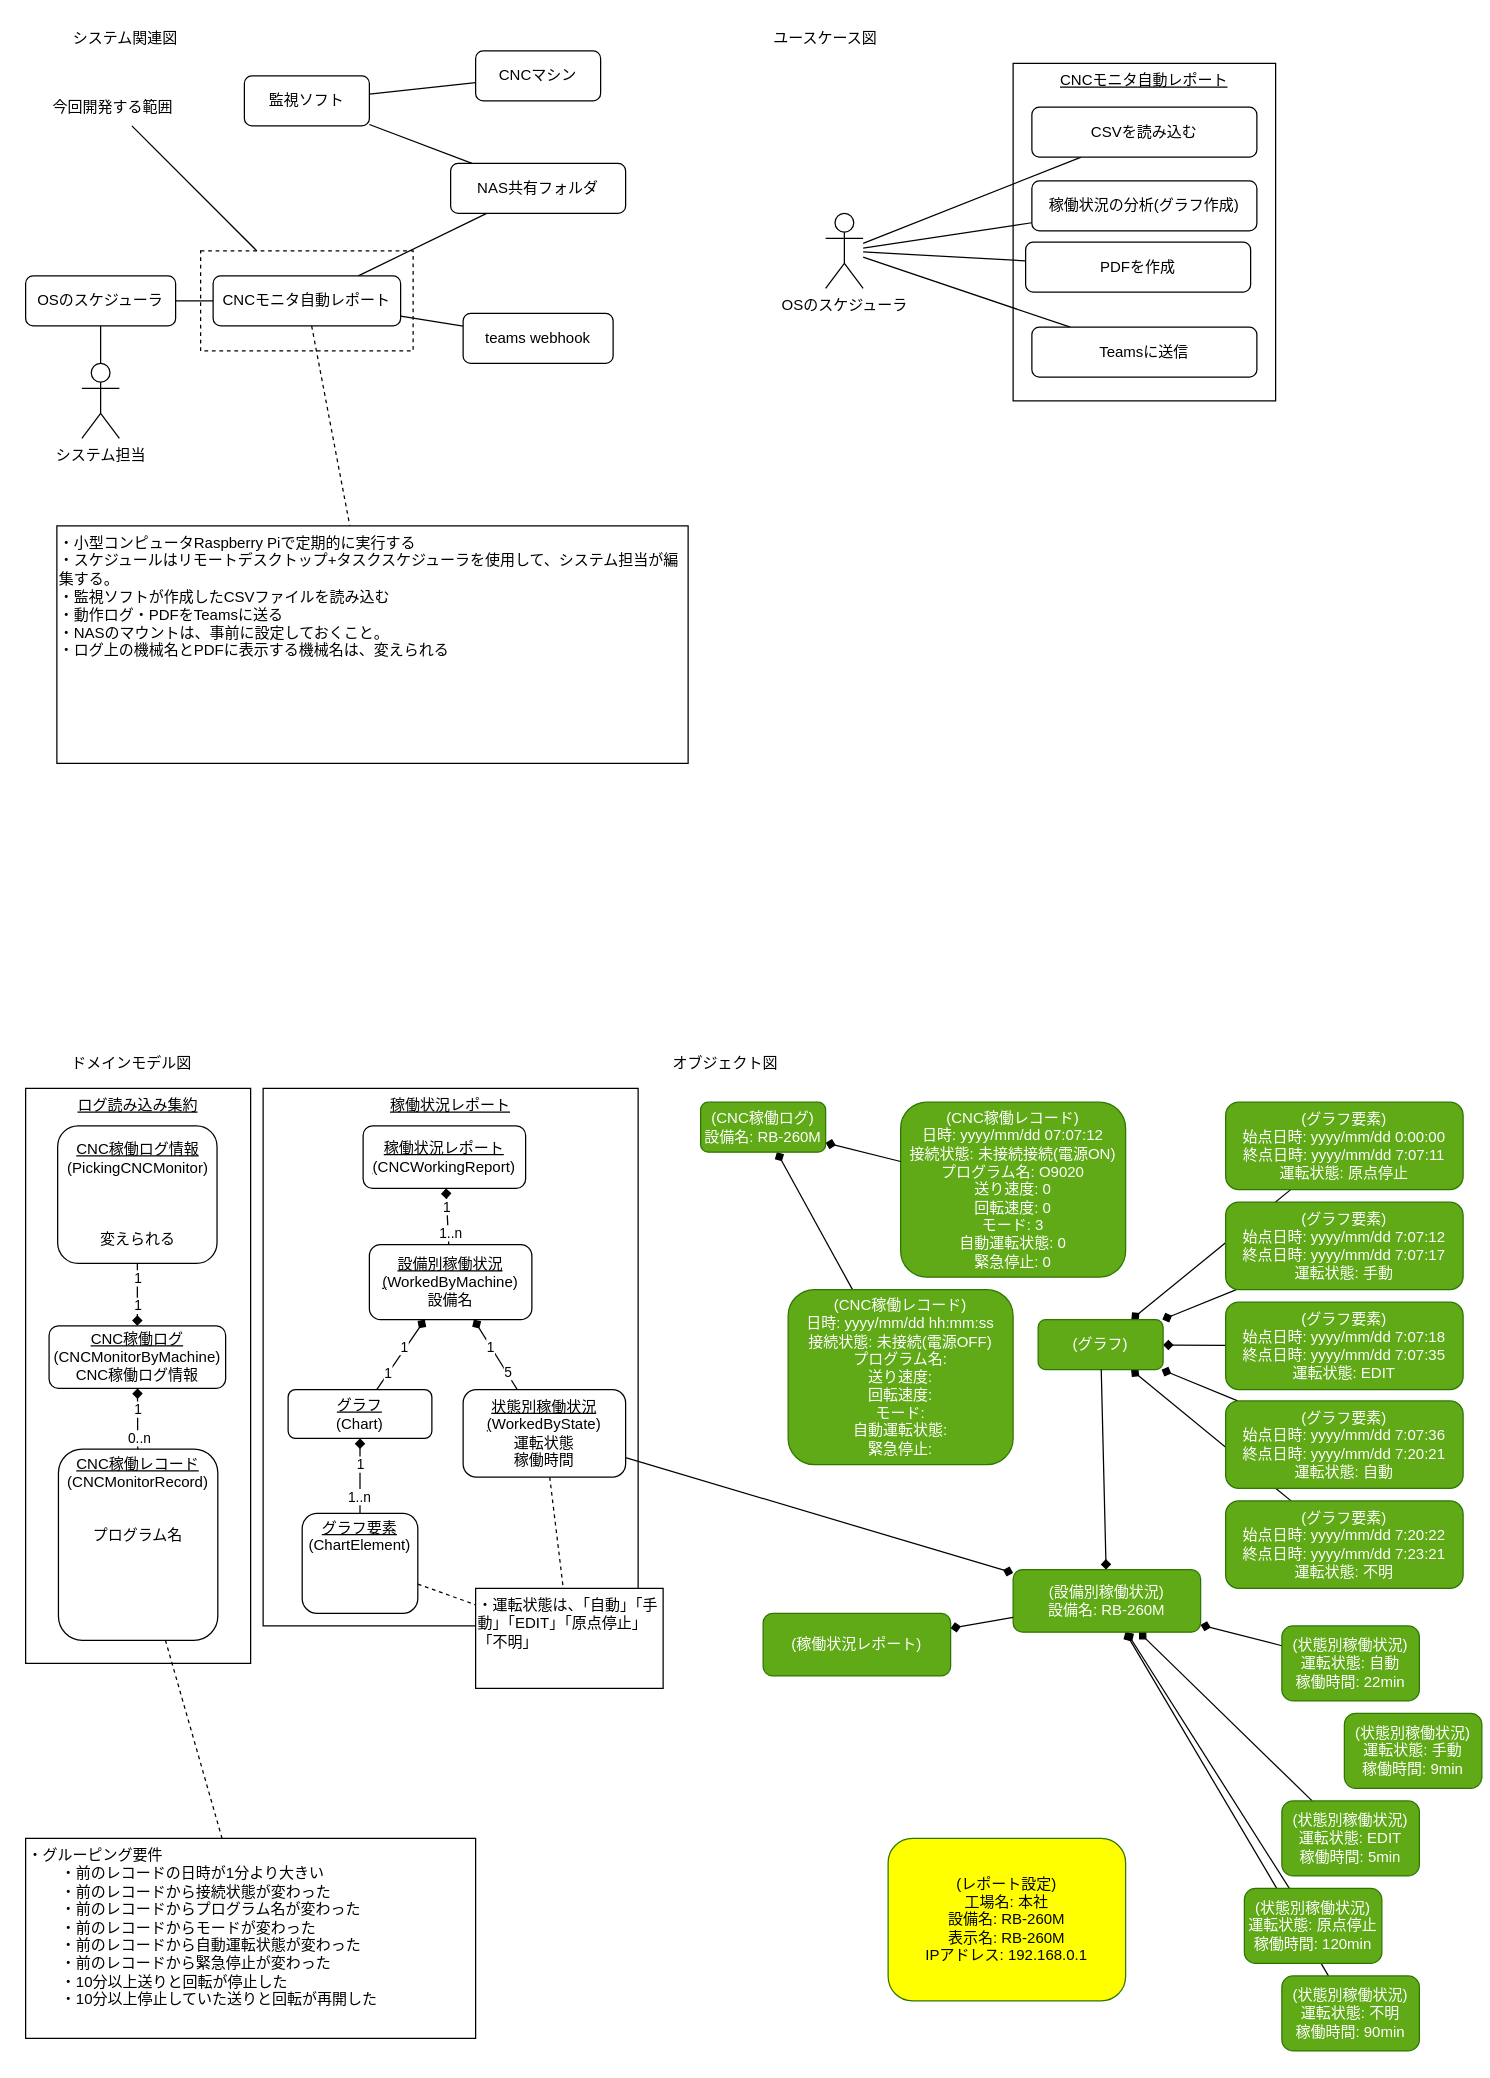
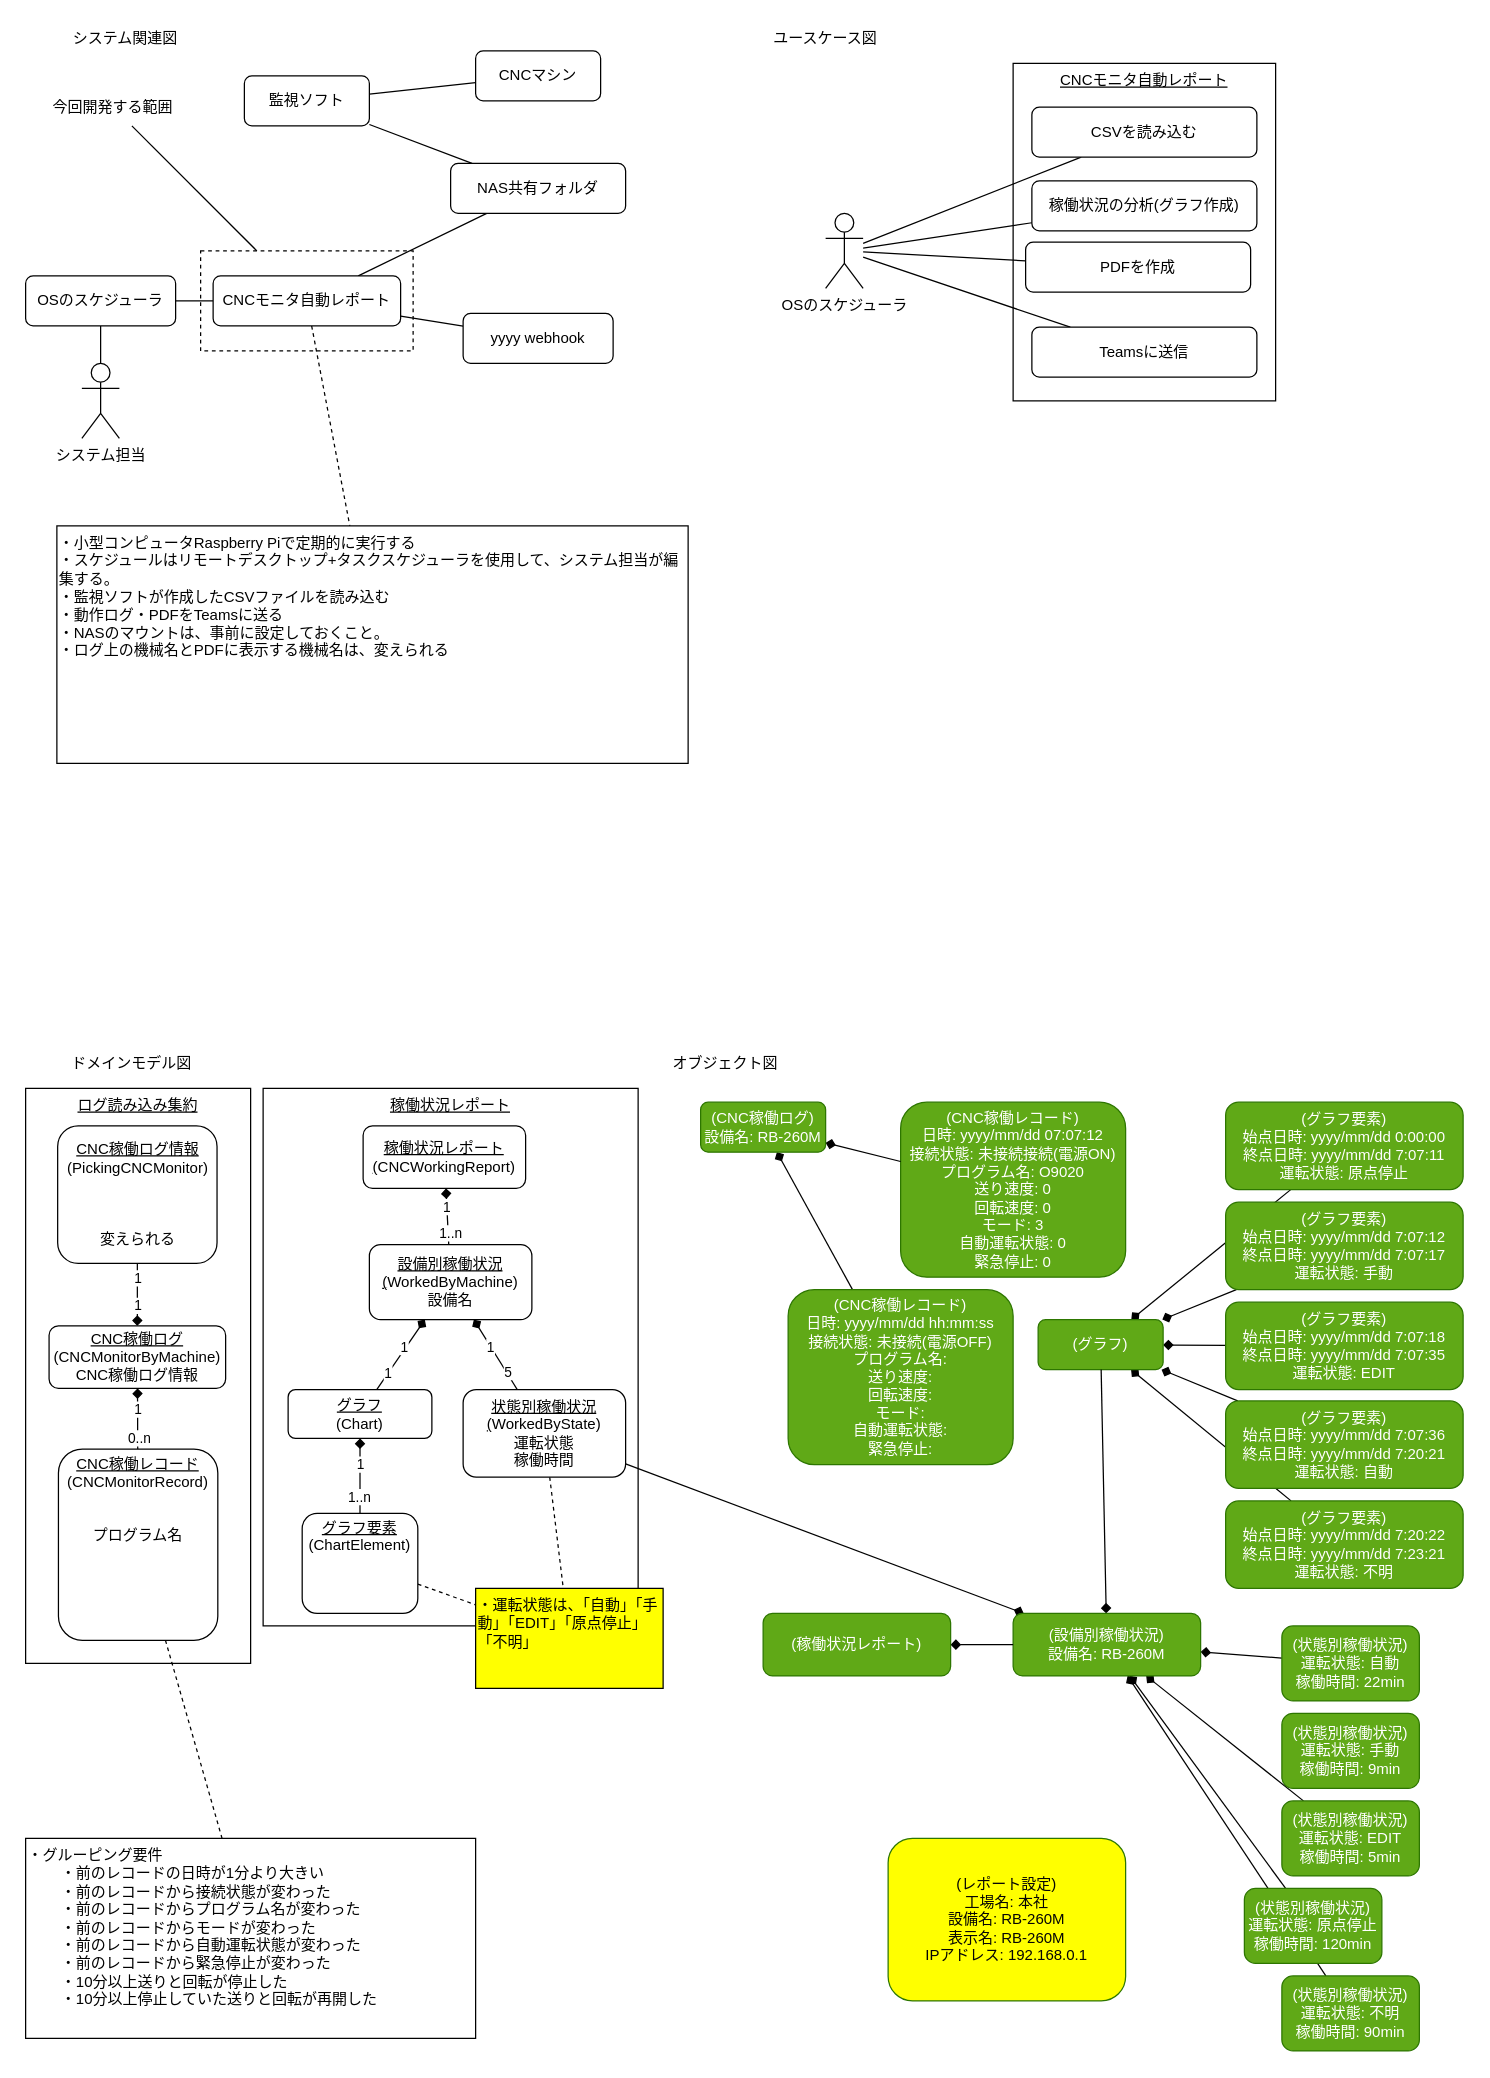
(538, 338) -> (538, 338)
(1107, 1601) -> (1107, 1644)
(569, 1638) -> (569, 1638)
(1413, 1751) -> (1351, 1751)
